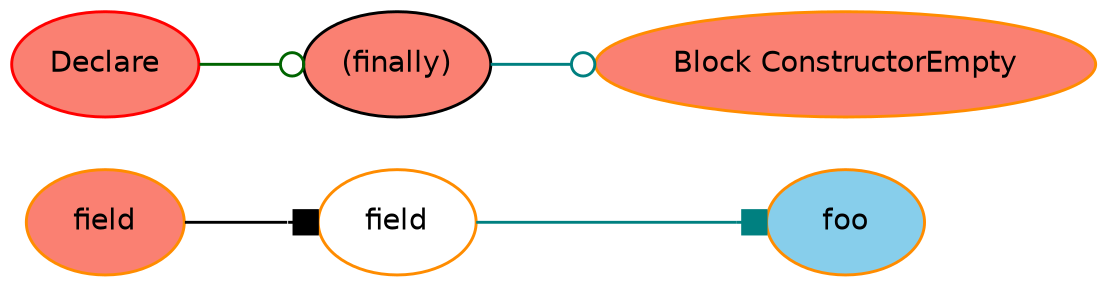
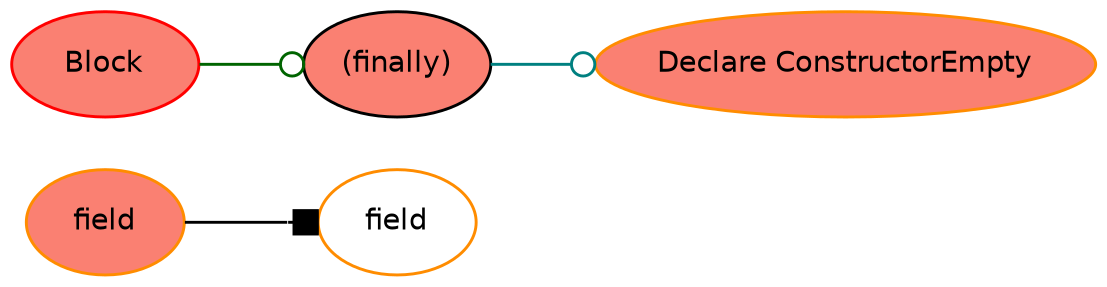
(105, 64) -> (105, 64)
(846, 64) -> (846, 64)
(846, 222) -> none
